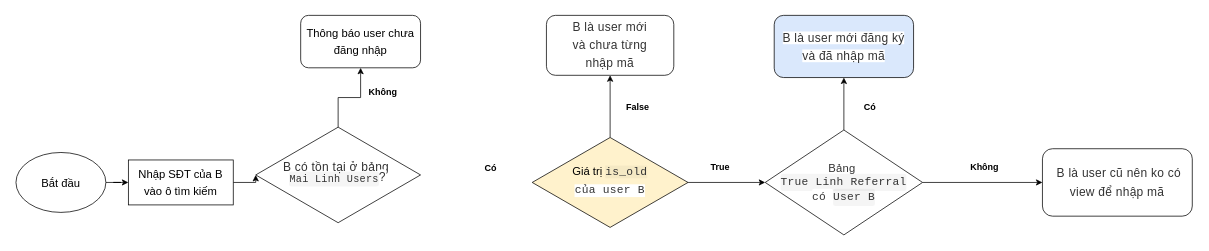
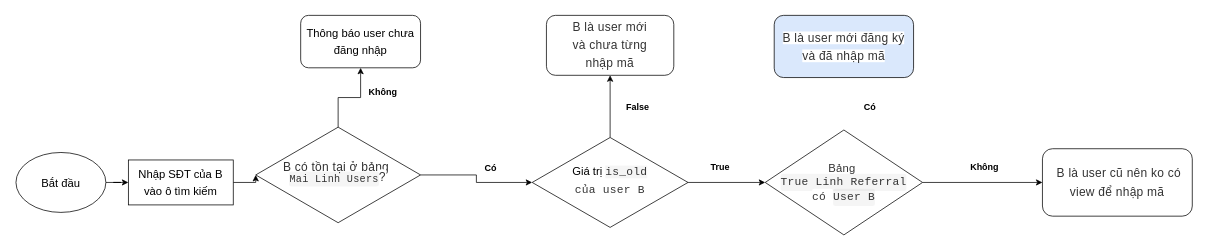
(844, 84) -> none
none -> (497, 183)
(610, 183) -> (610, 183)
